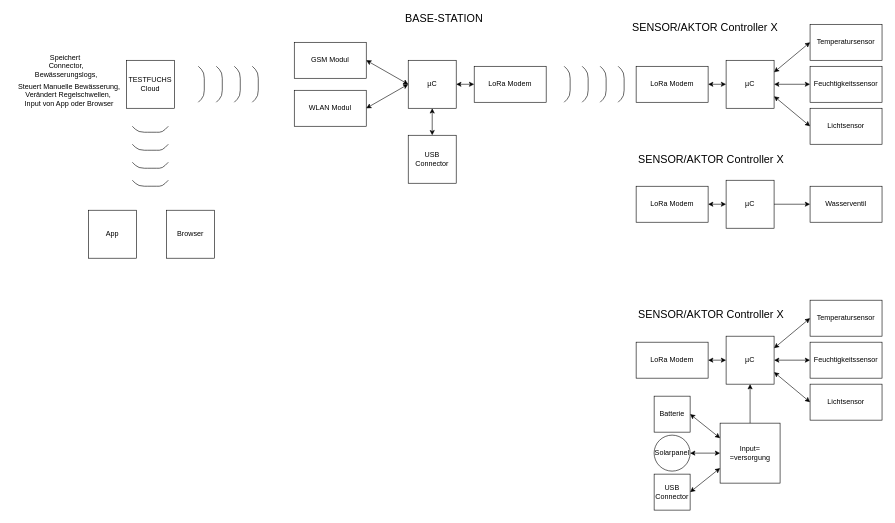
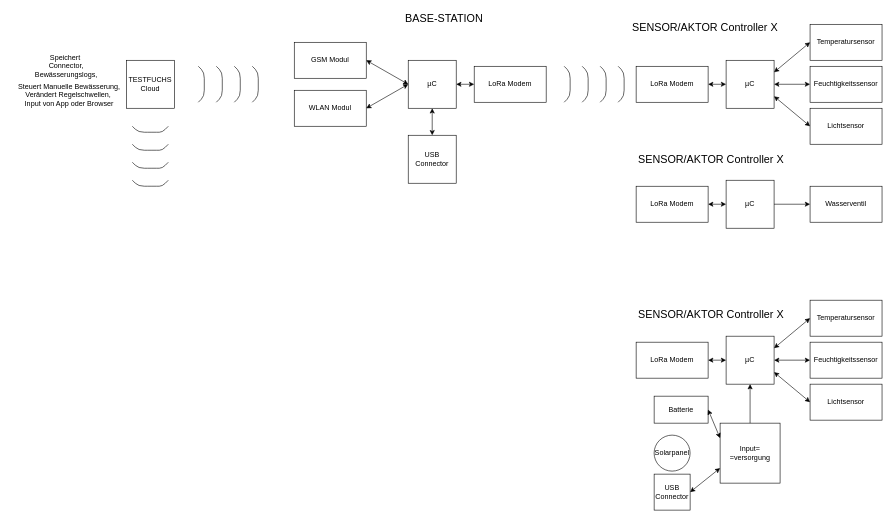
(113, 234) -> none
(191, 234) -> none
(672, 414) -> (681, 410)
(714, 453) -> none
